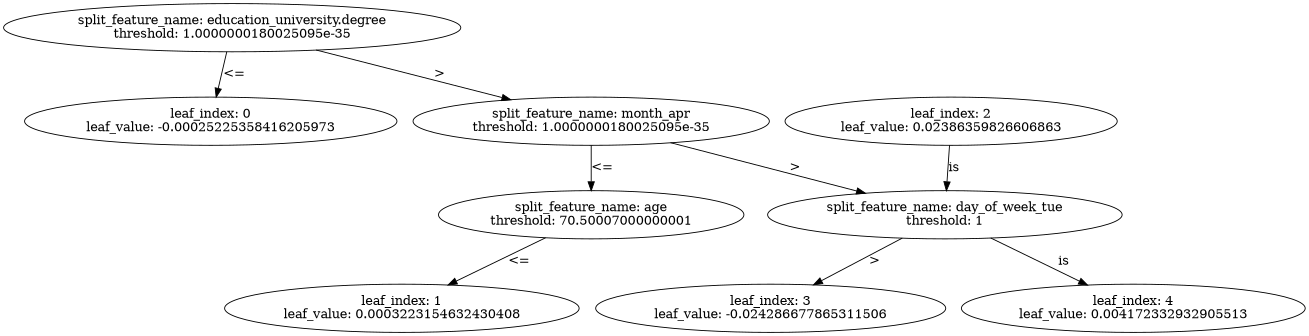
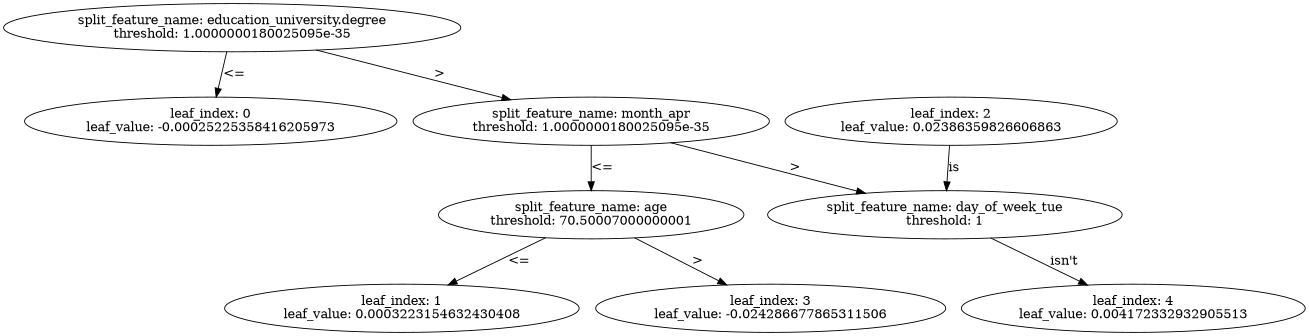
(862, 259) -> (677, 259)
(1064, 262) -> (1064, 262)
